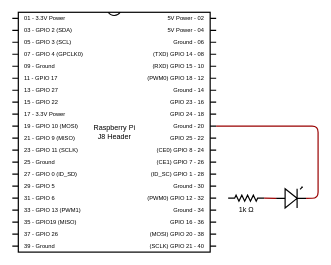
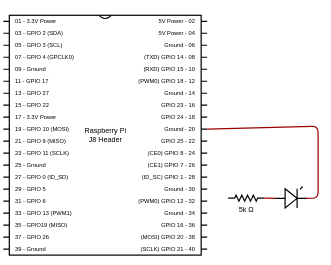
(114, 132) -> (105, 135)
(247, 210) -> (247, 210)
